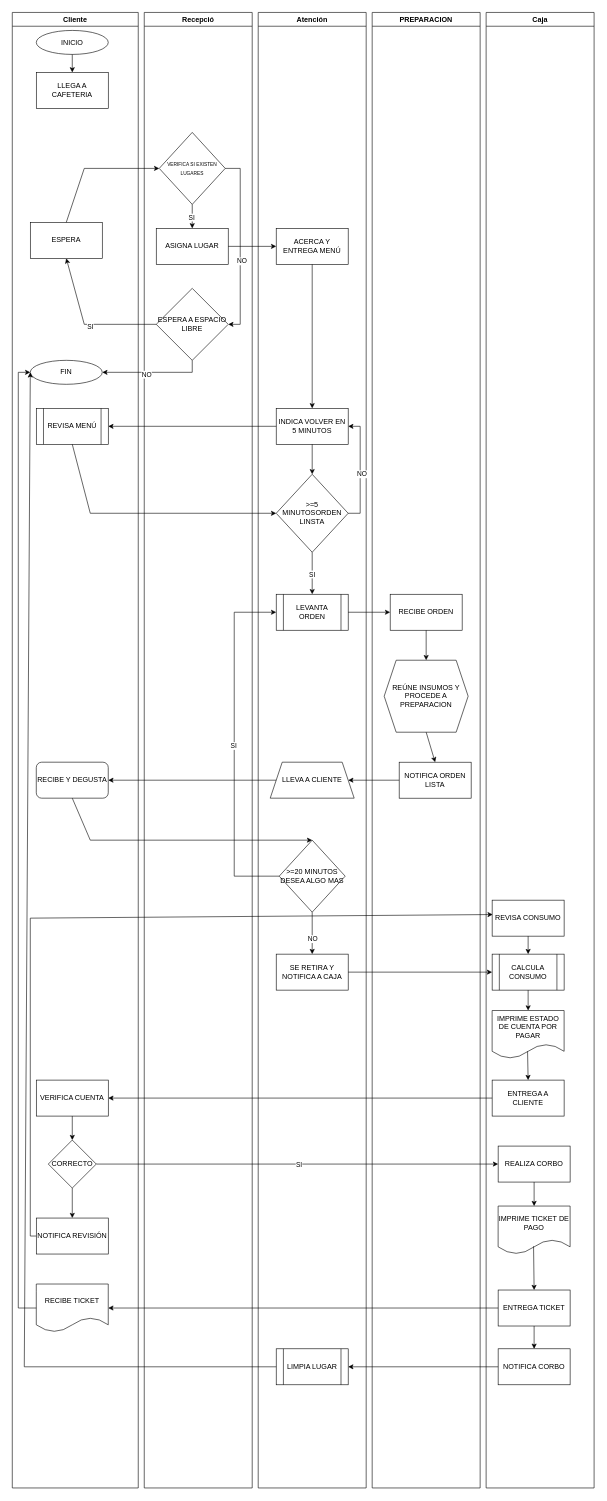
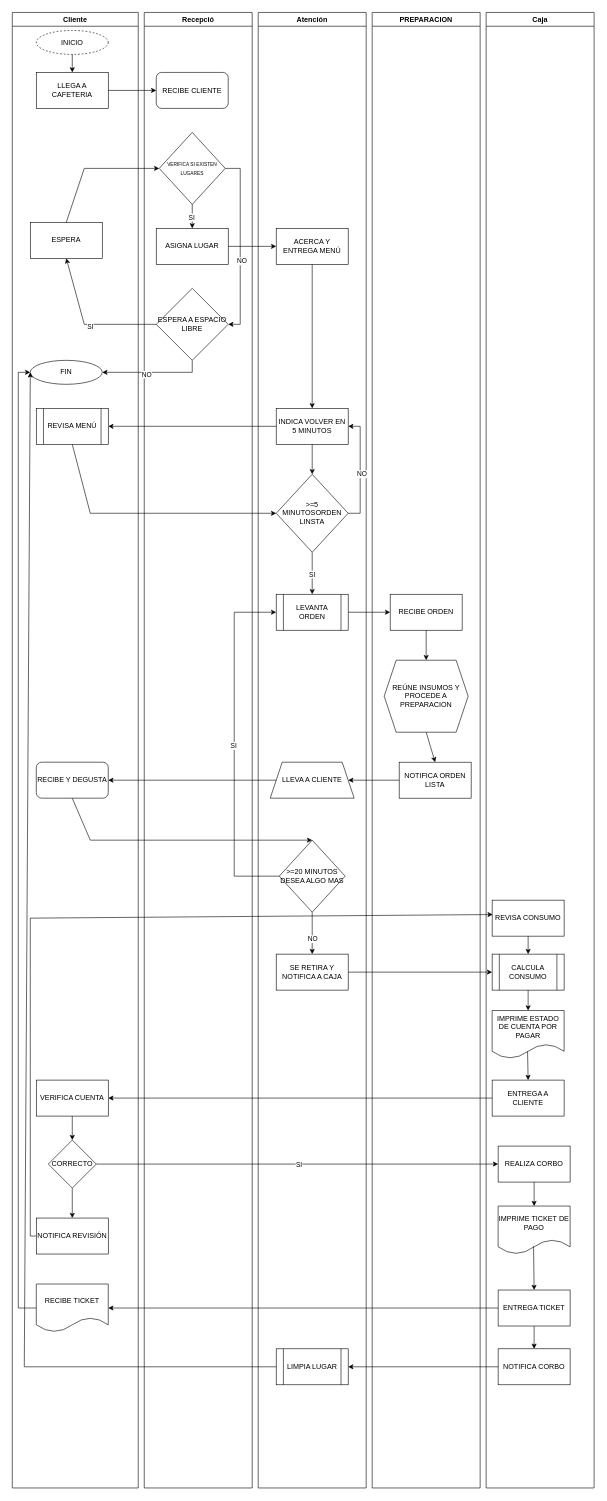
(72, 42) -> (72, 42)
none -> (130, 90)
none -> (192, 90)
